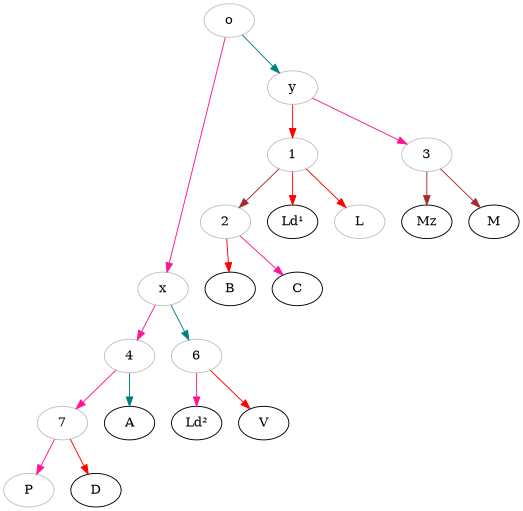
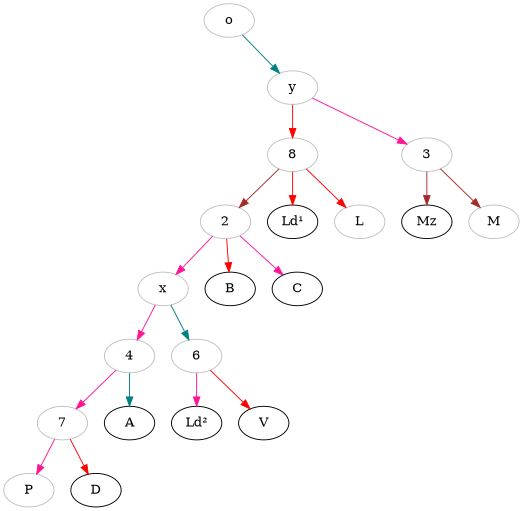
(197, 150) -> (198, 252)
(293, 155) -> (293, 155)
(494, 222) -> (494, 222)
